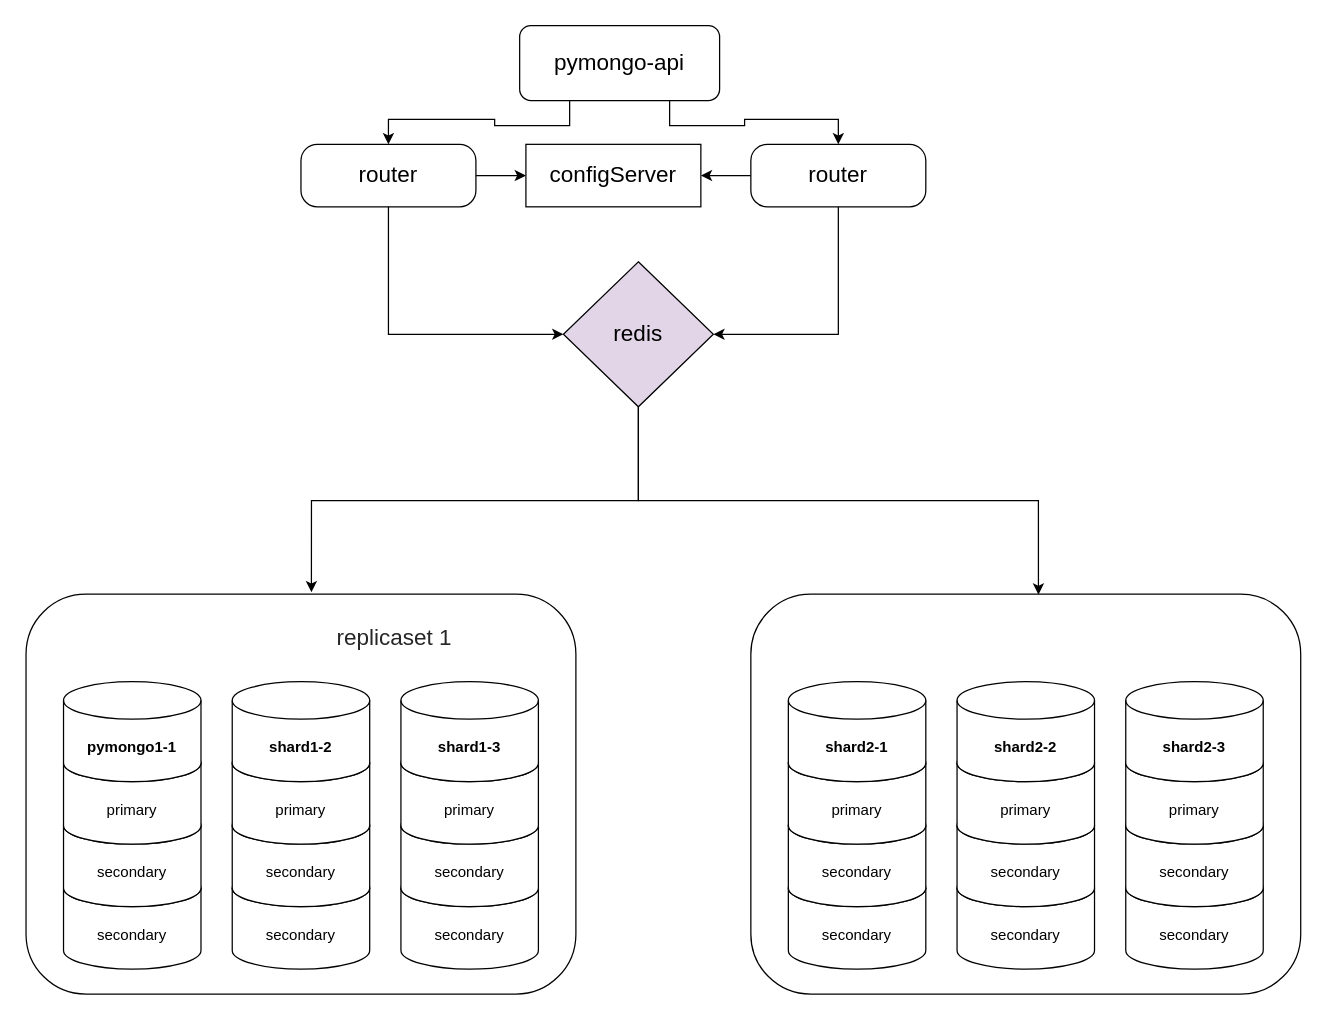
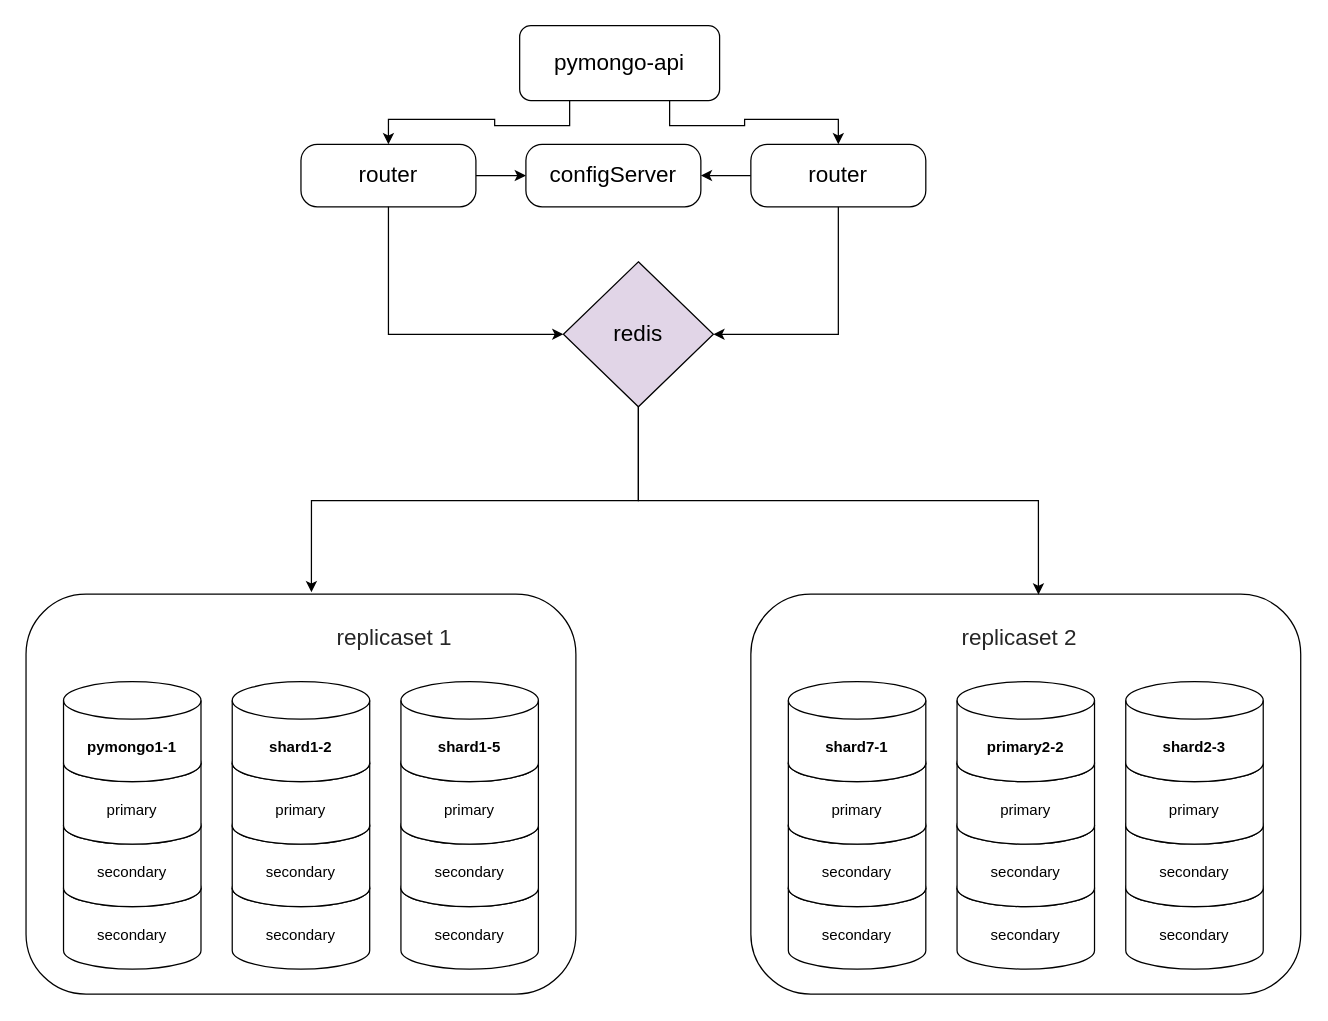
(613, 176) -> (613, 176)
none -> (1019, 638)
(469, 748) -> (469, 748)
(857, 748) -> (857, 748)
(1026, 748) -> (1026, 748)
